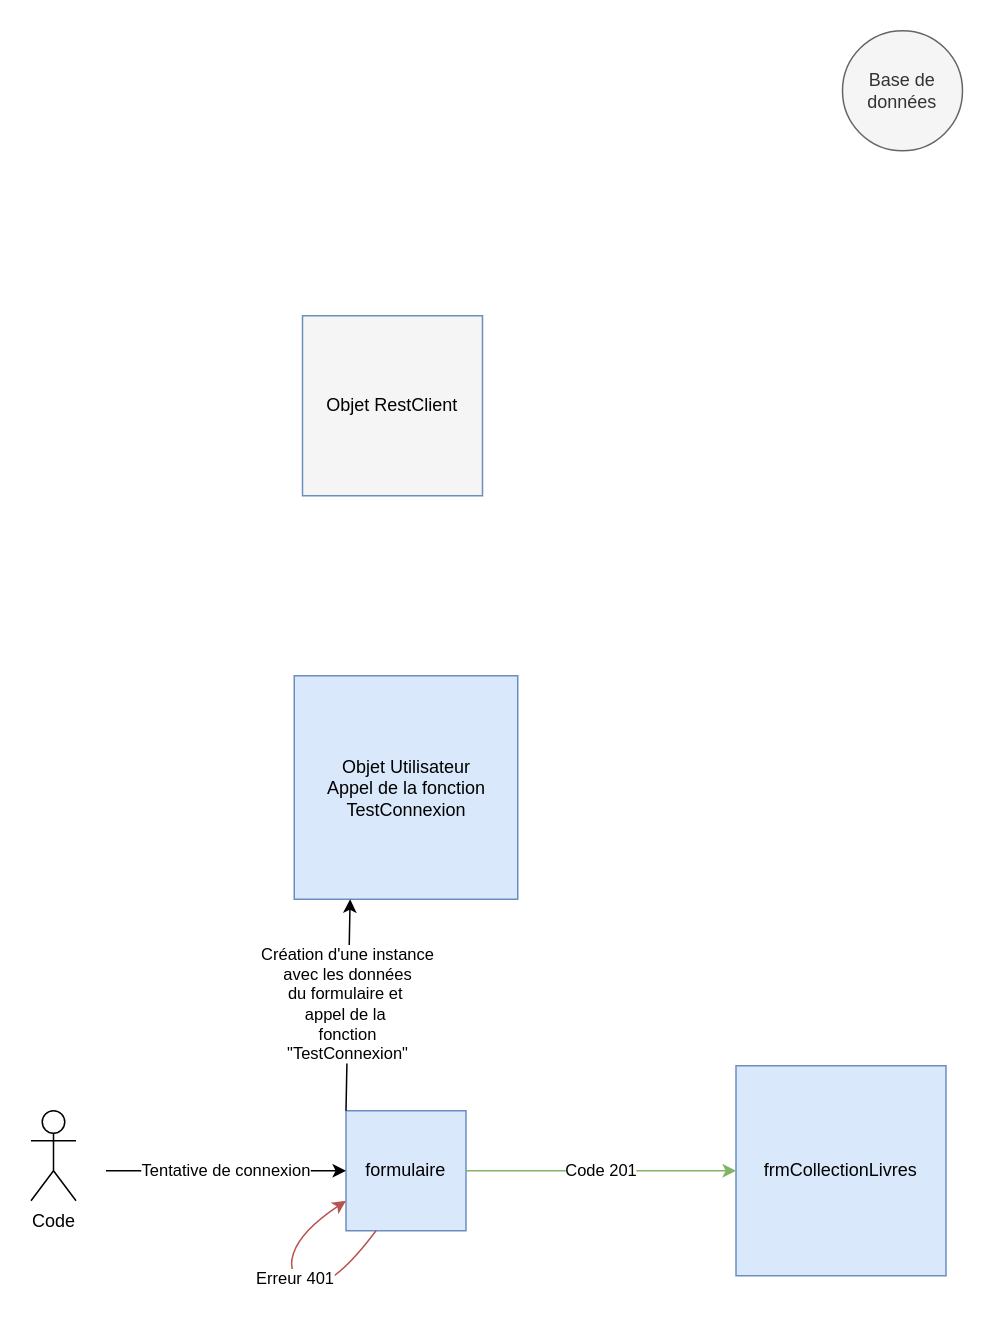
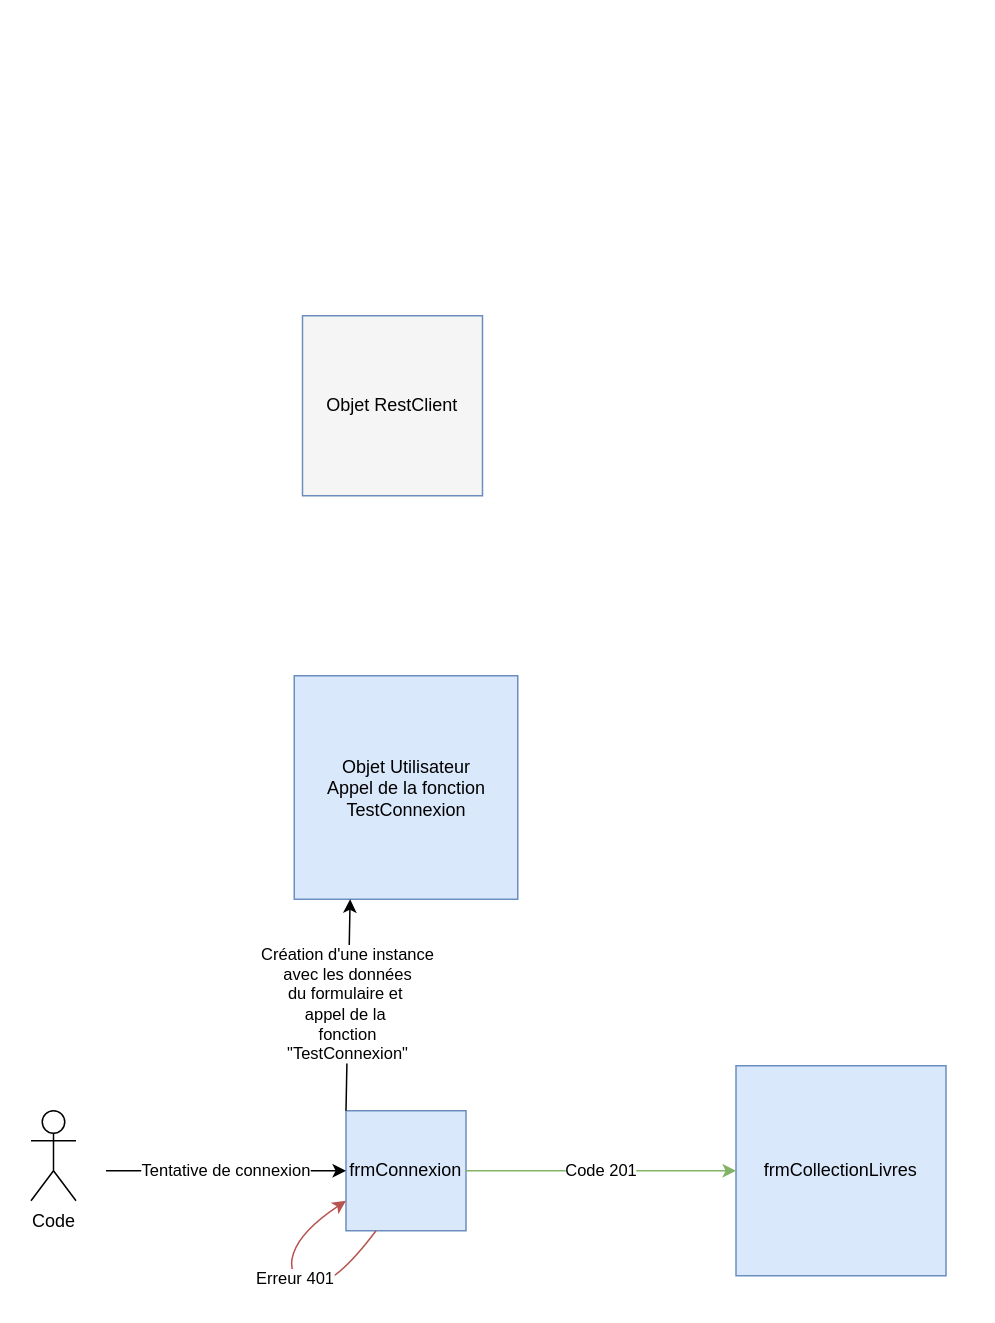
(902, 91) -> none
(406, 1171) -> (406, 1171)
